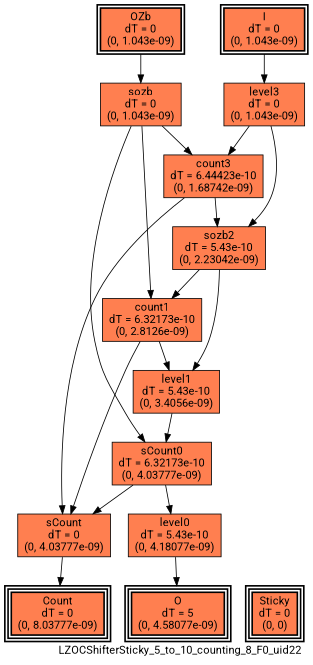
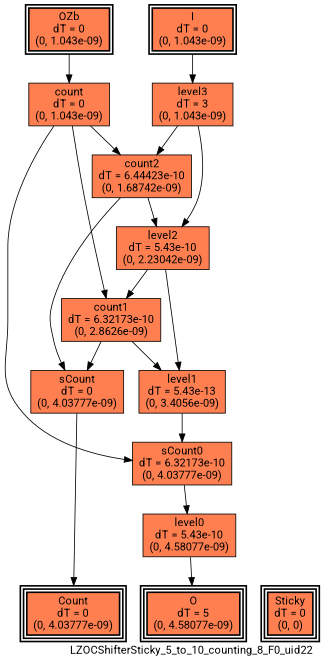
(141, 104) -> (69, 104)
(264, 104) -> (193, 104)
(213, 176) -> (142, 176)
(219, 248) -> (163, 248)
(152, 320) -> (111, 320)
(176, 392) -> (182, 392)
(116, 497) -> none
(175, 535) -> (189, 535)
(58, 614) -> (73, 614)
